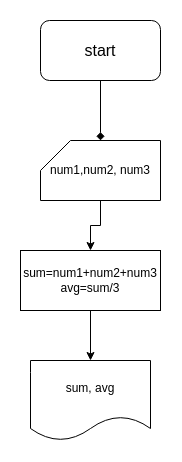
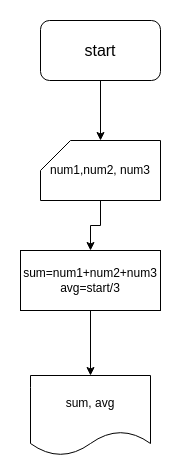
(101, 132) -> (101, 132)
(91, 281) -> (91, 281)
(91, 401) -> (91, 416)
